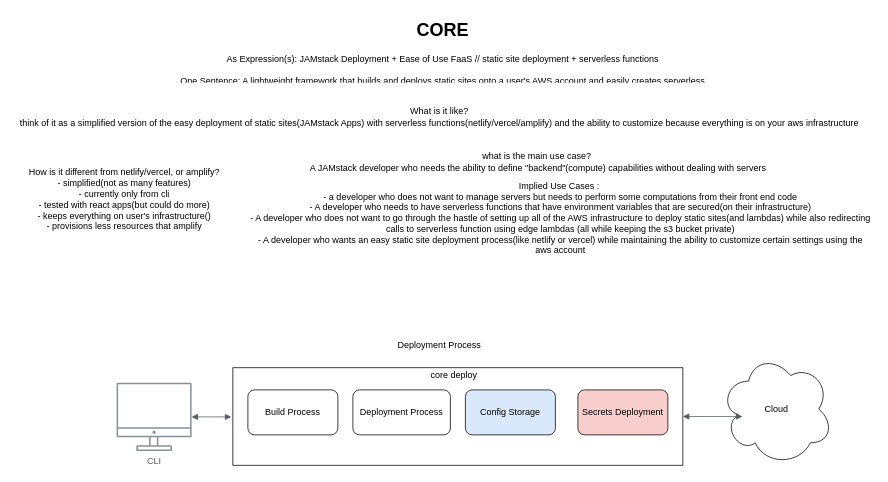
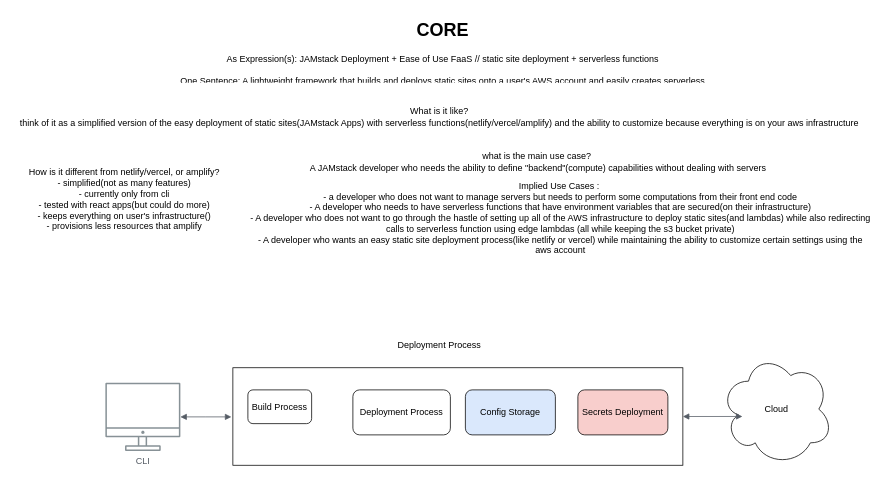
(454, 375) -> none
(293, 412) -> (280, 407)
(154, 417) -> (143, 417)
